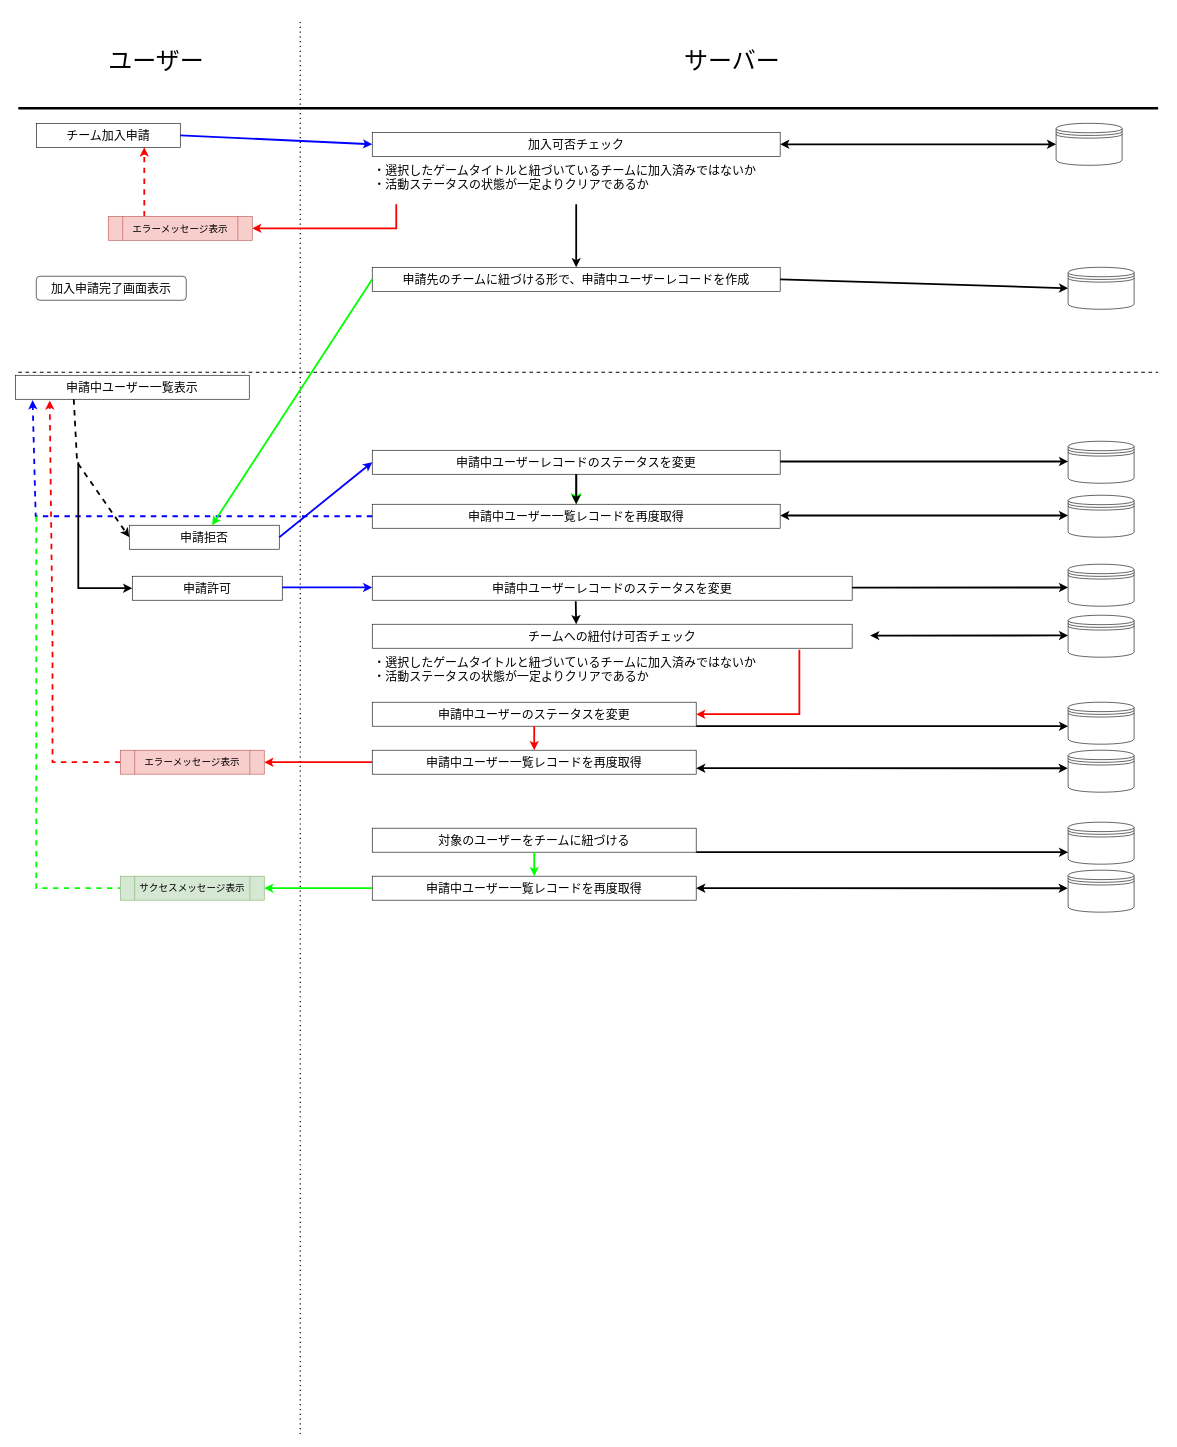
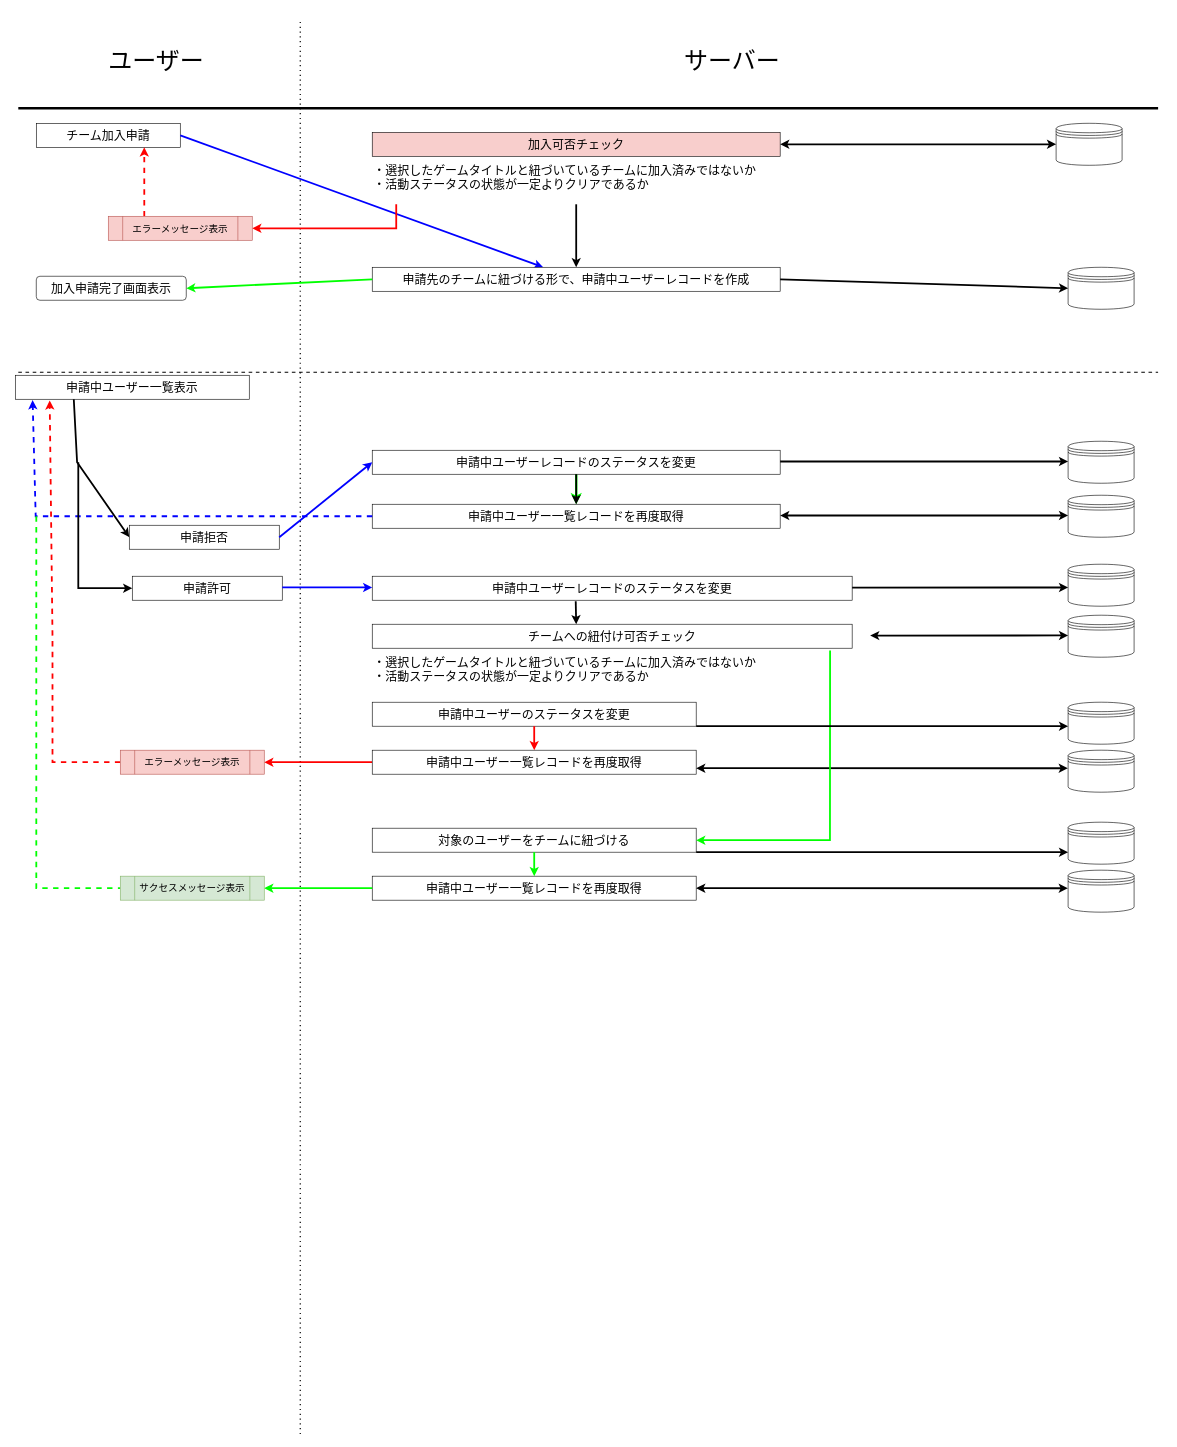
(273, 140) -> (359, 200)
(576, 144) -> (576, 144)
(294, 399) -> (282, 284)
(85, 473) -> (85, 473)
(783, 714) -> none
none -> (830, 809)
